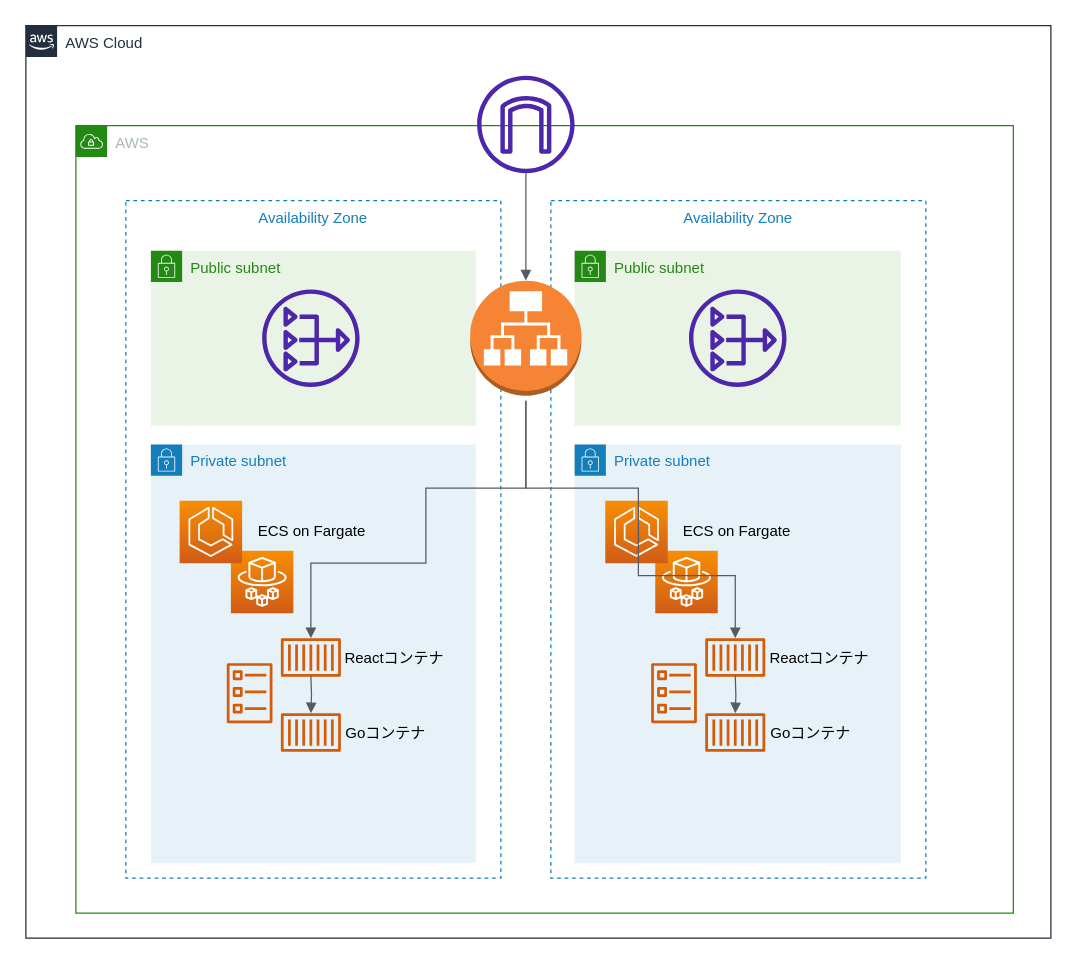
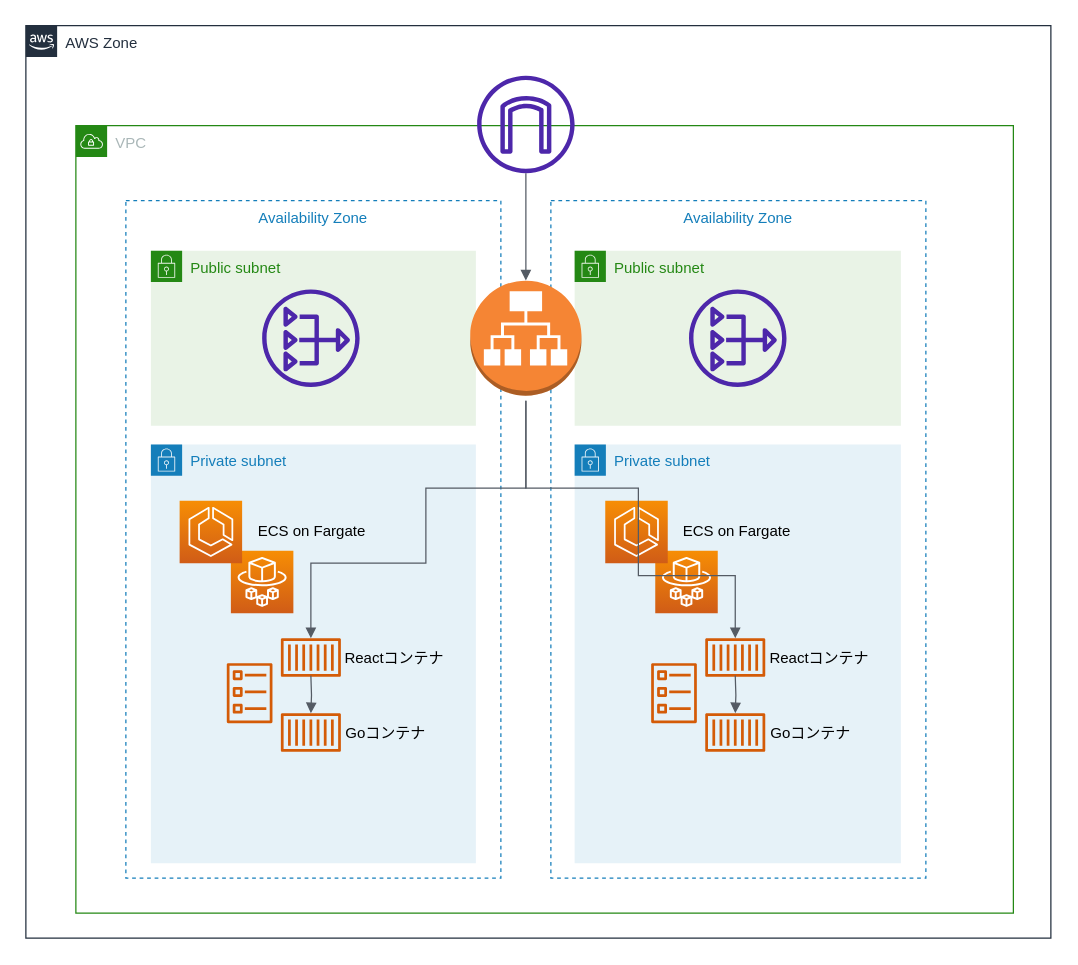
(100, 43) -> (97, 43)
(128, 143) -> (128, 143)
